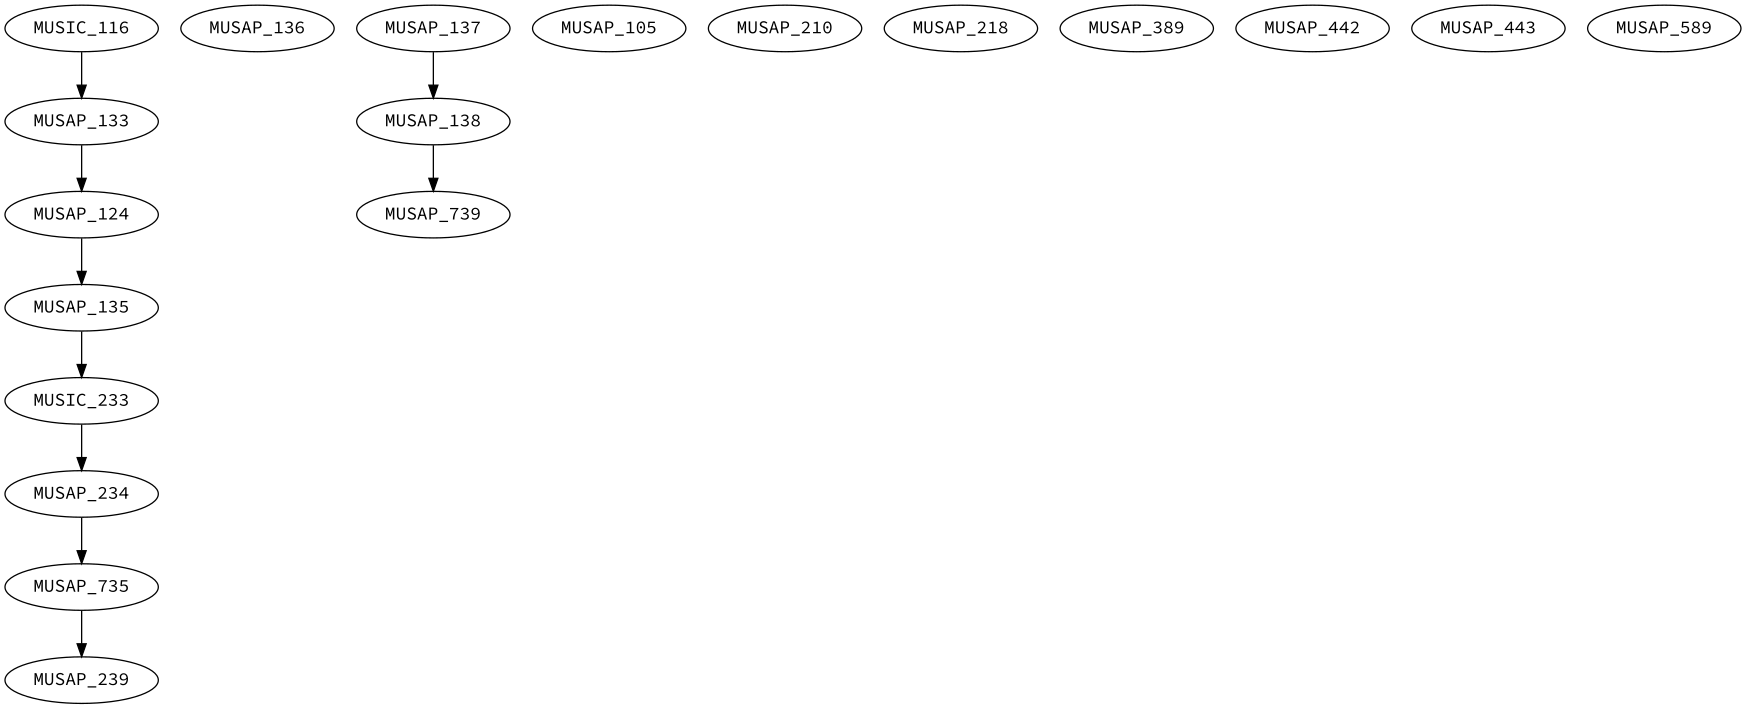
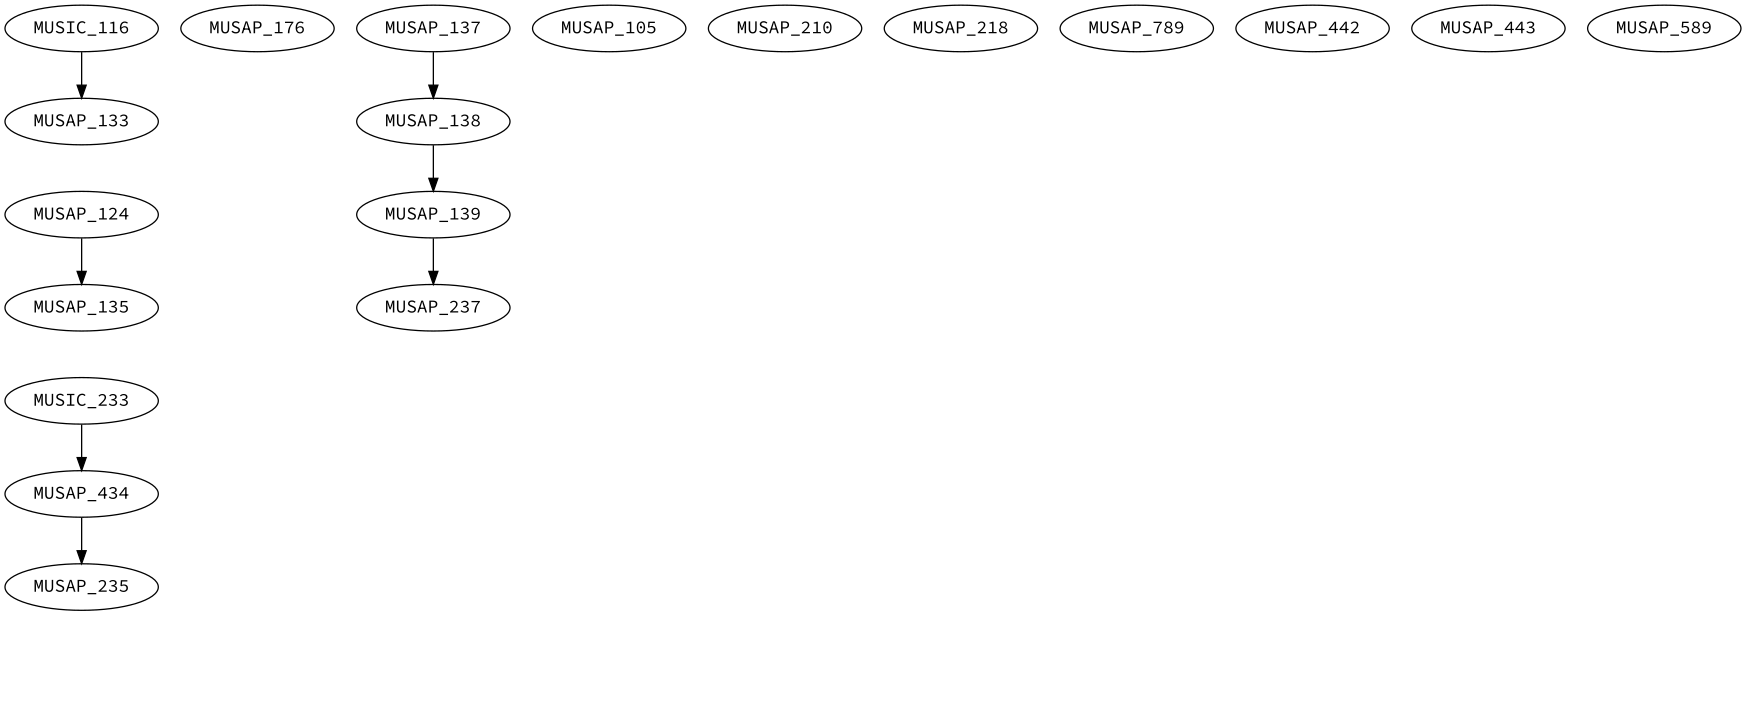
(257, 28) -> (257, 28)
(1137, 28) -> (1137, 28)
(82, 162) -> none
(433, 215) -> (433, 215)
none -> (433, 308)
(82, 348) -> none
(82, 494) -> (82, 494)
(82, 587) -> (82, 587)
(82, 680) -> none
